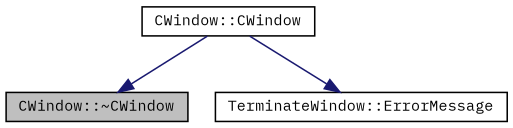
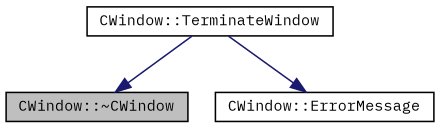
(228, 21) -> (210, 21)
(361, 107) -> (325, 107)
